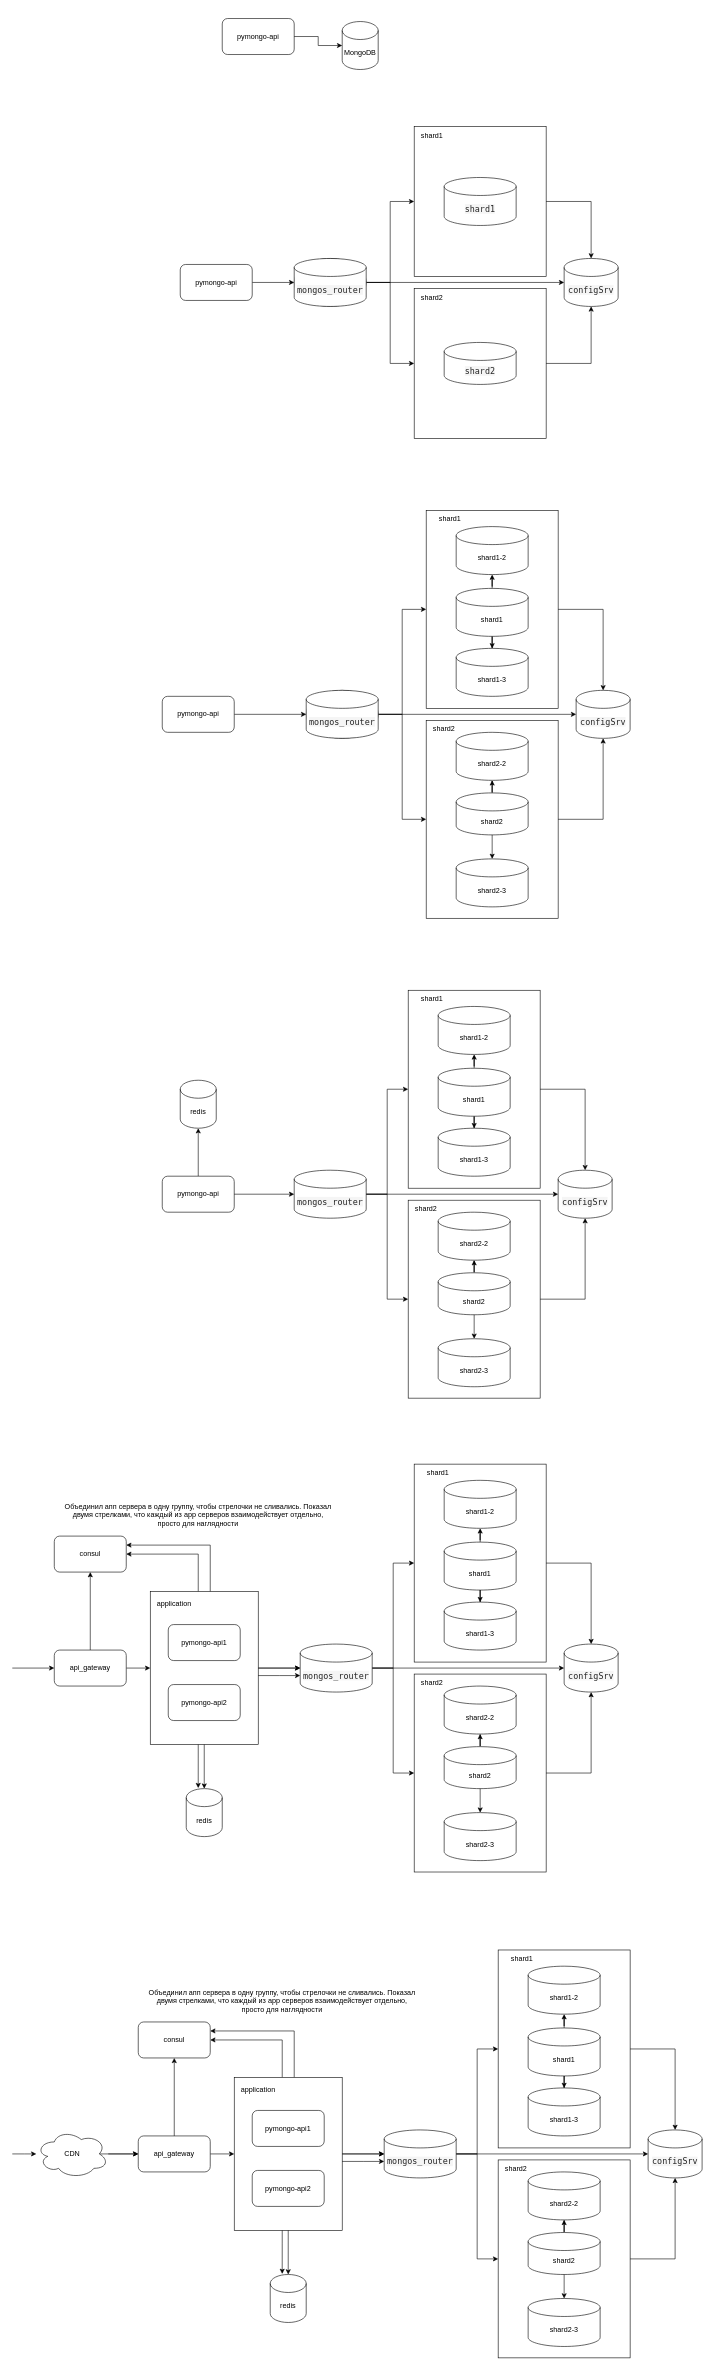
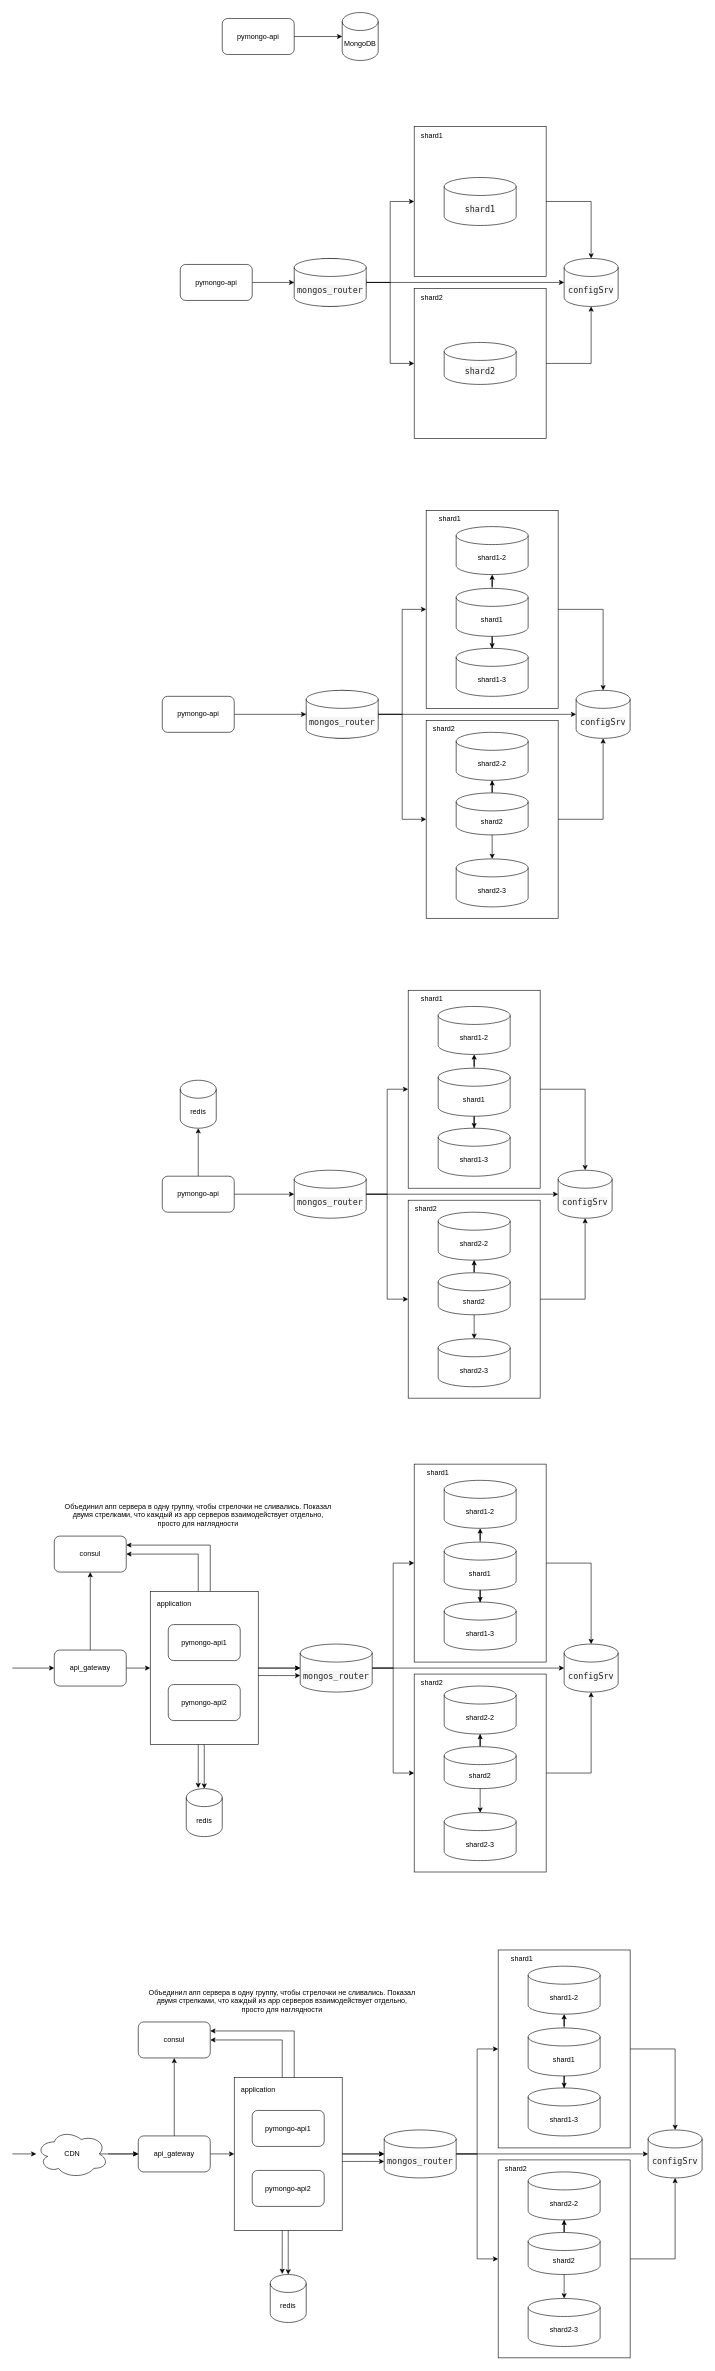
(360, 45) -> (360, 36)
